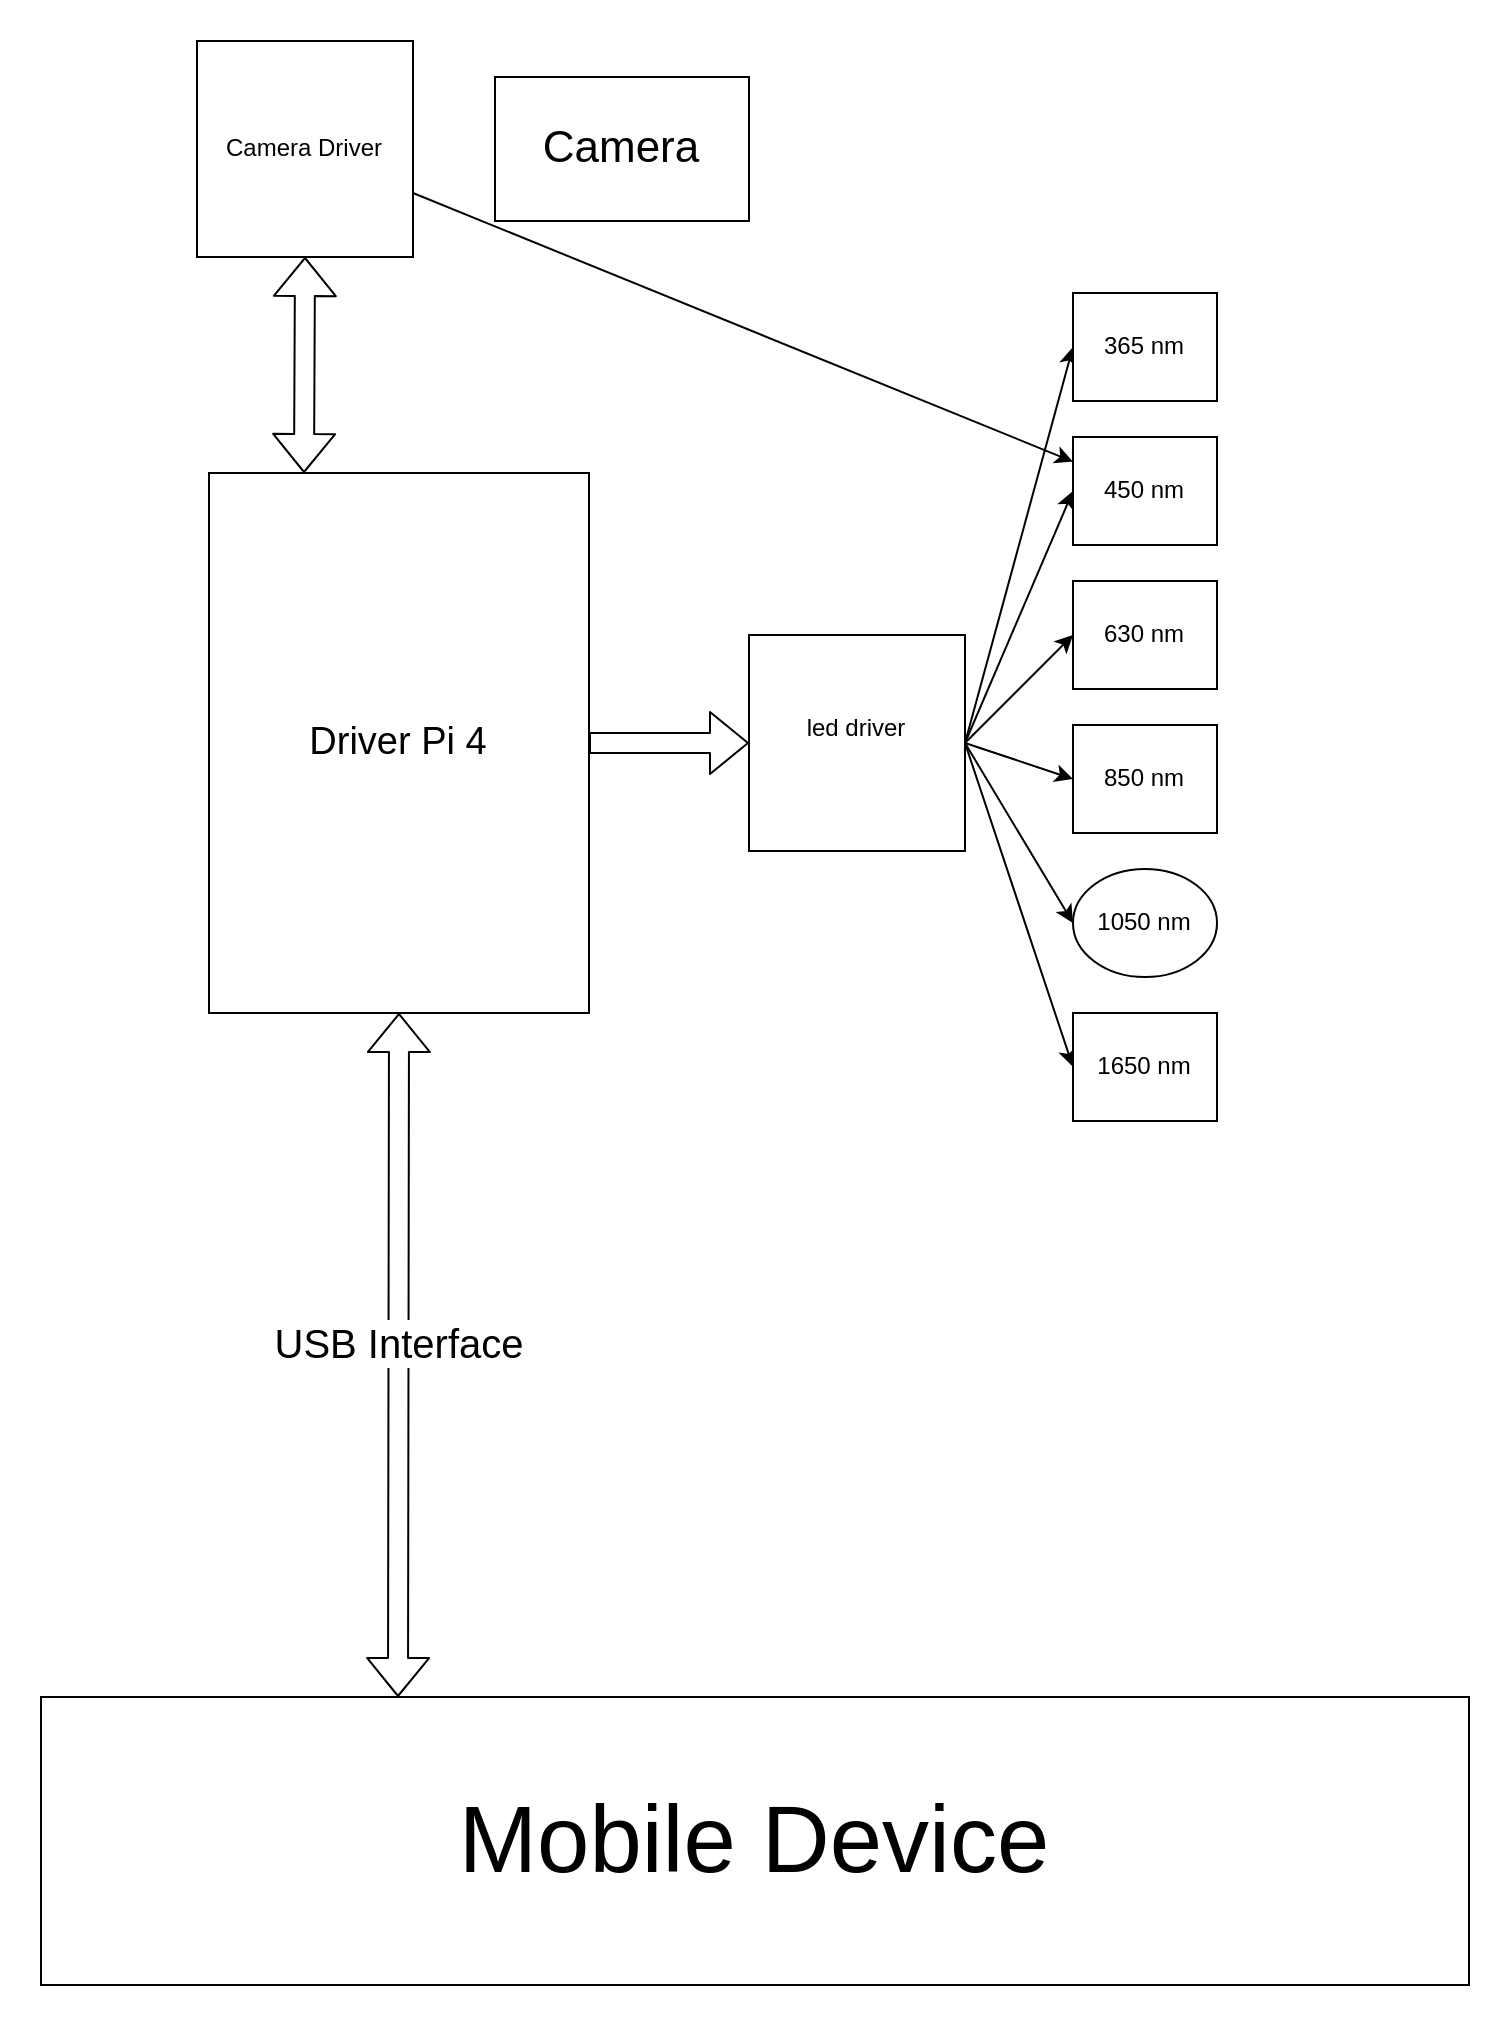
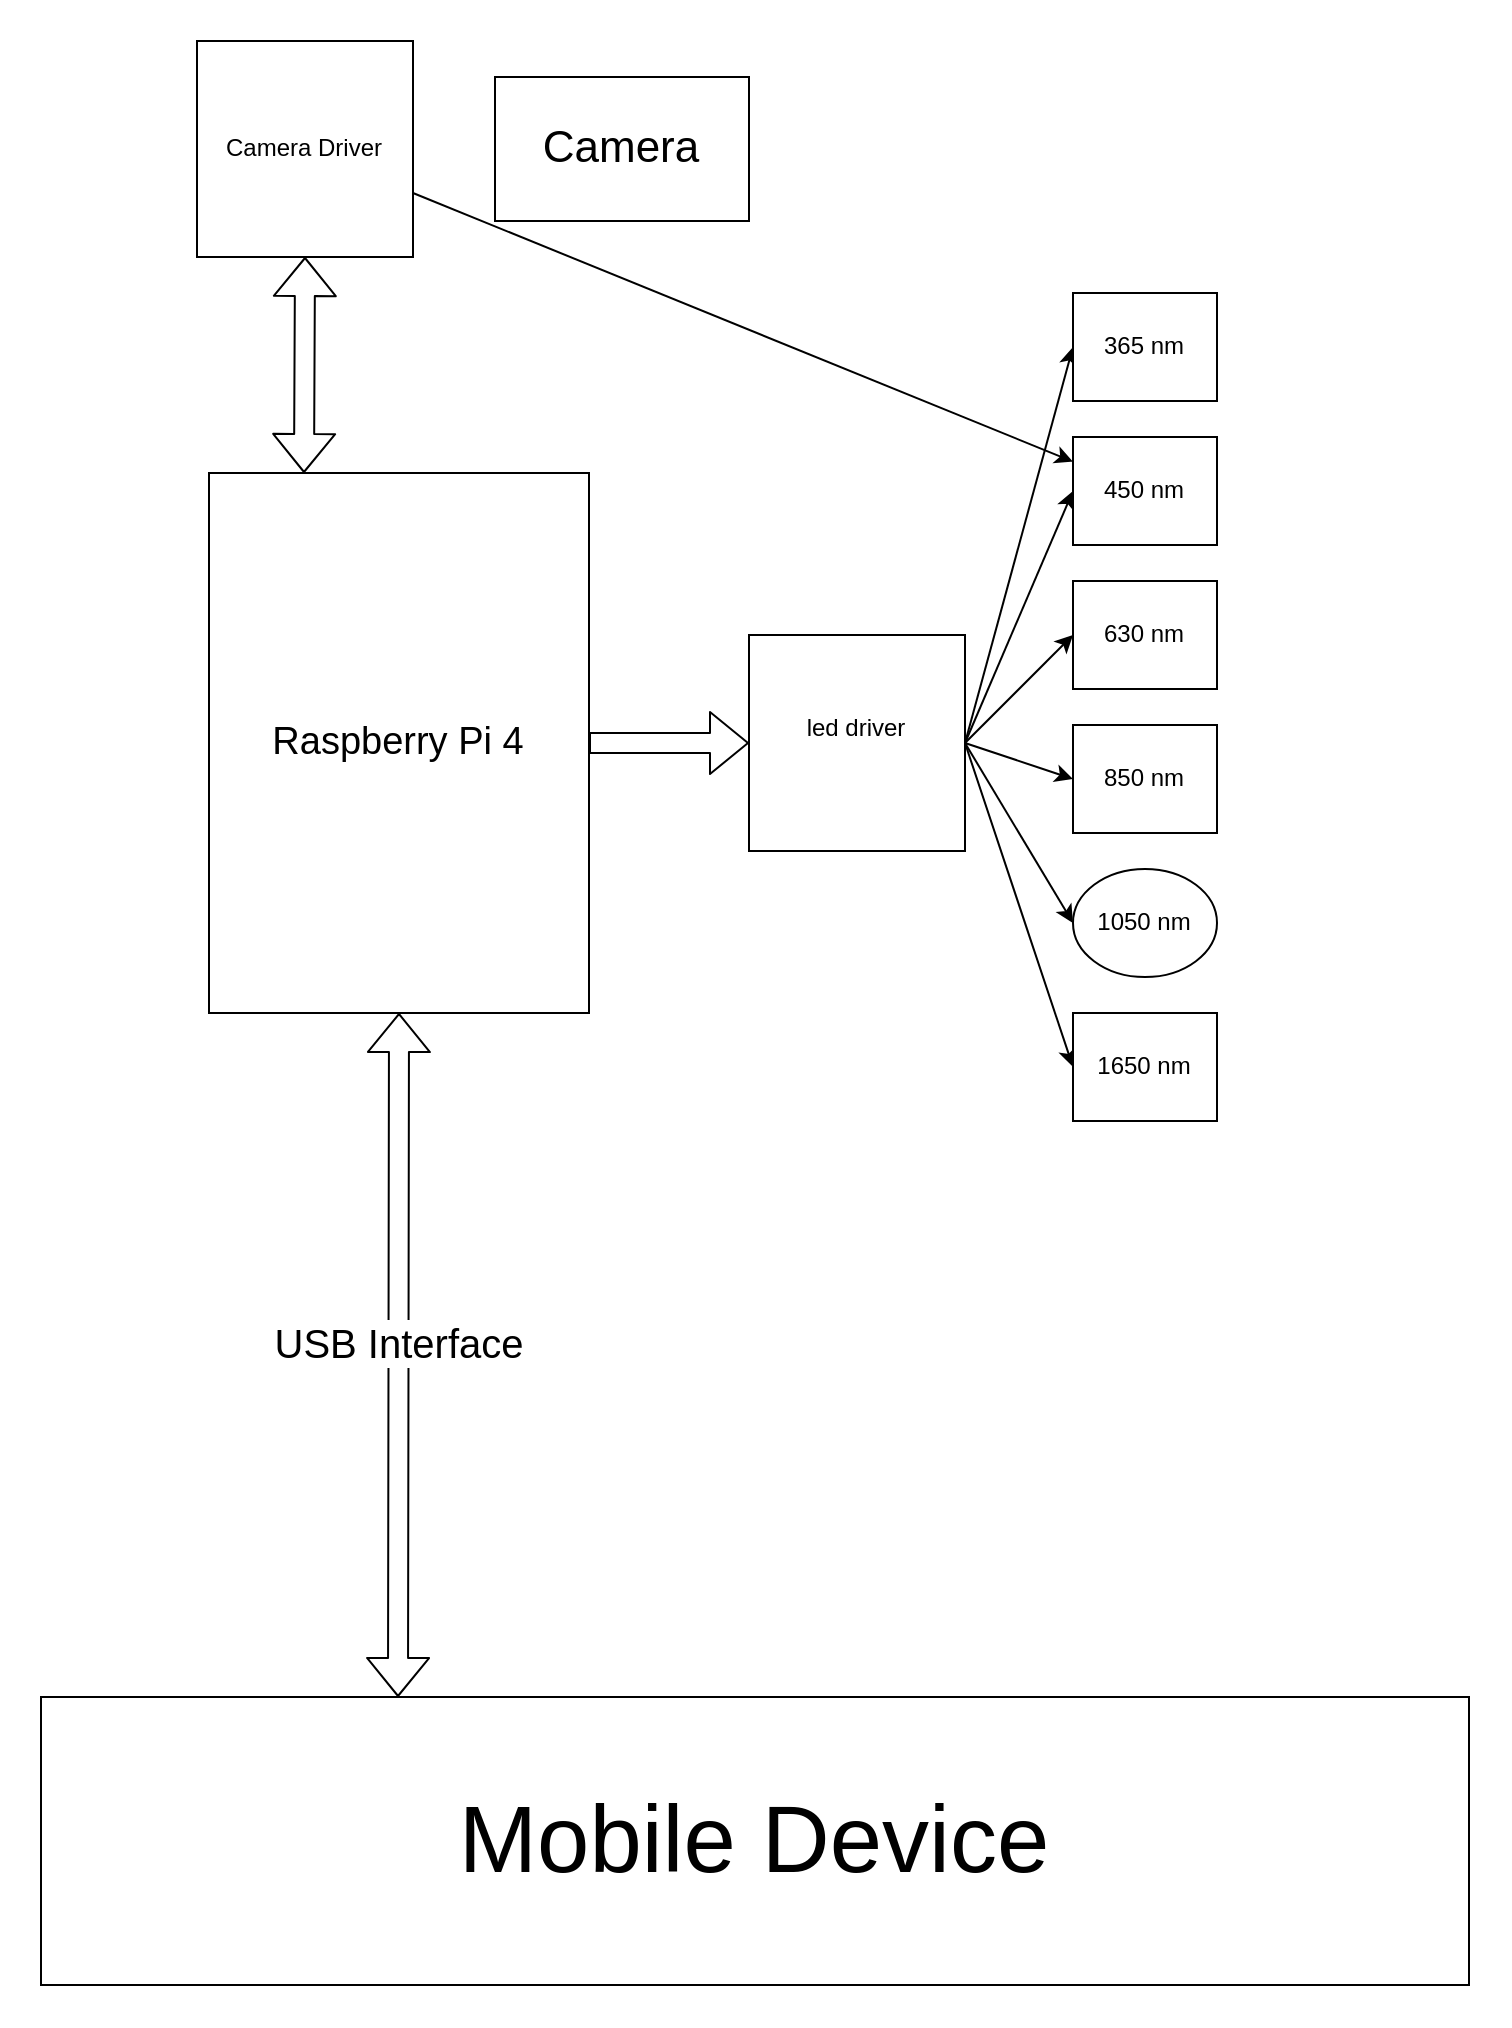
(399, 743) -> (399, 743)
